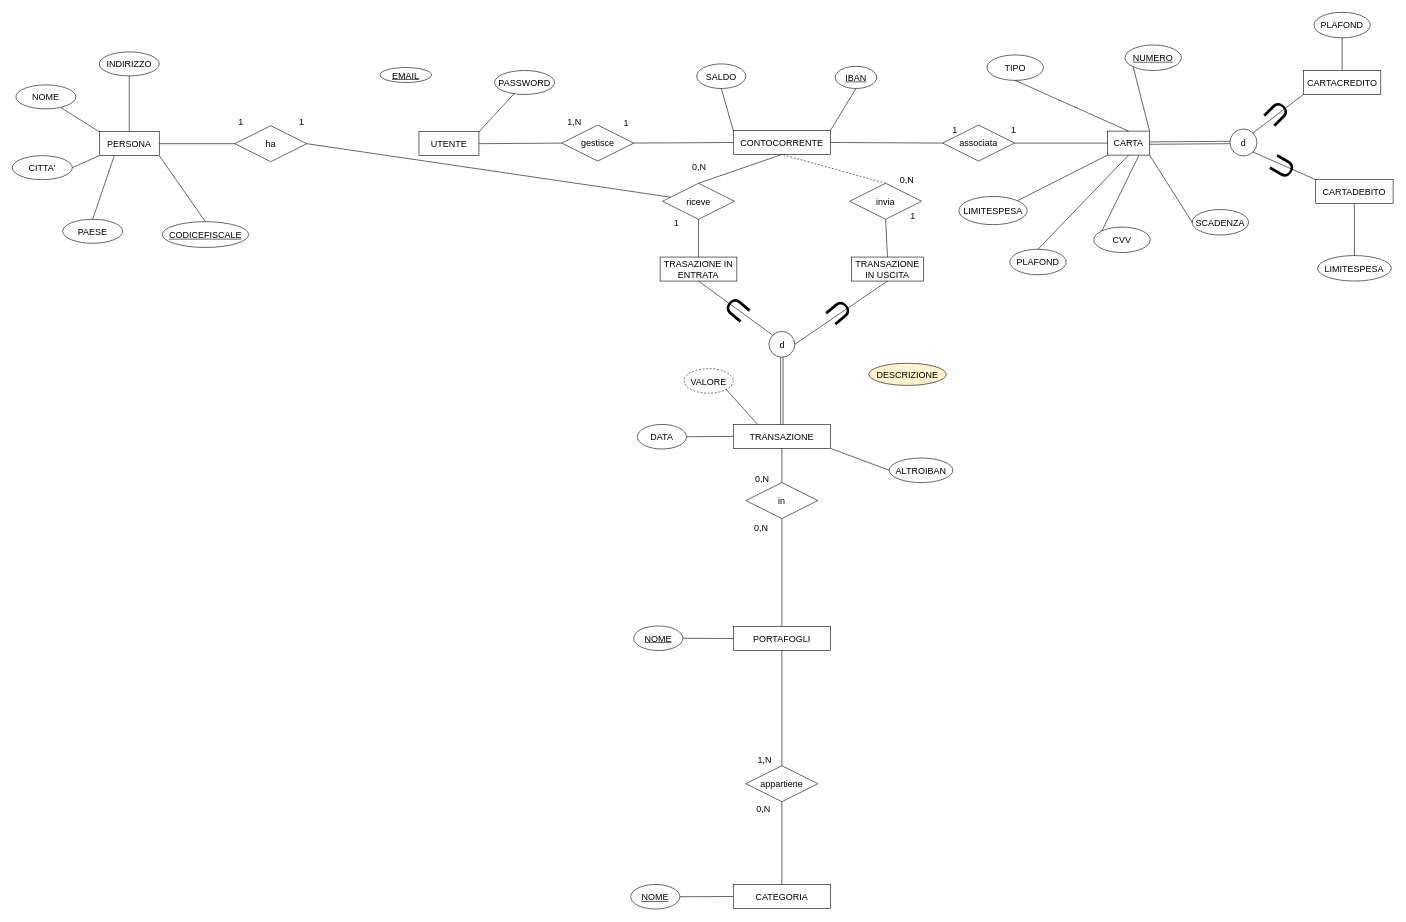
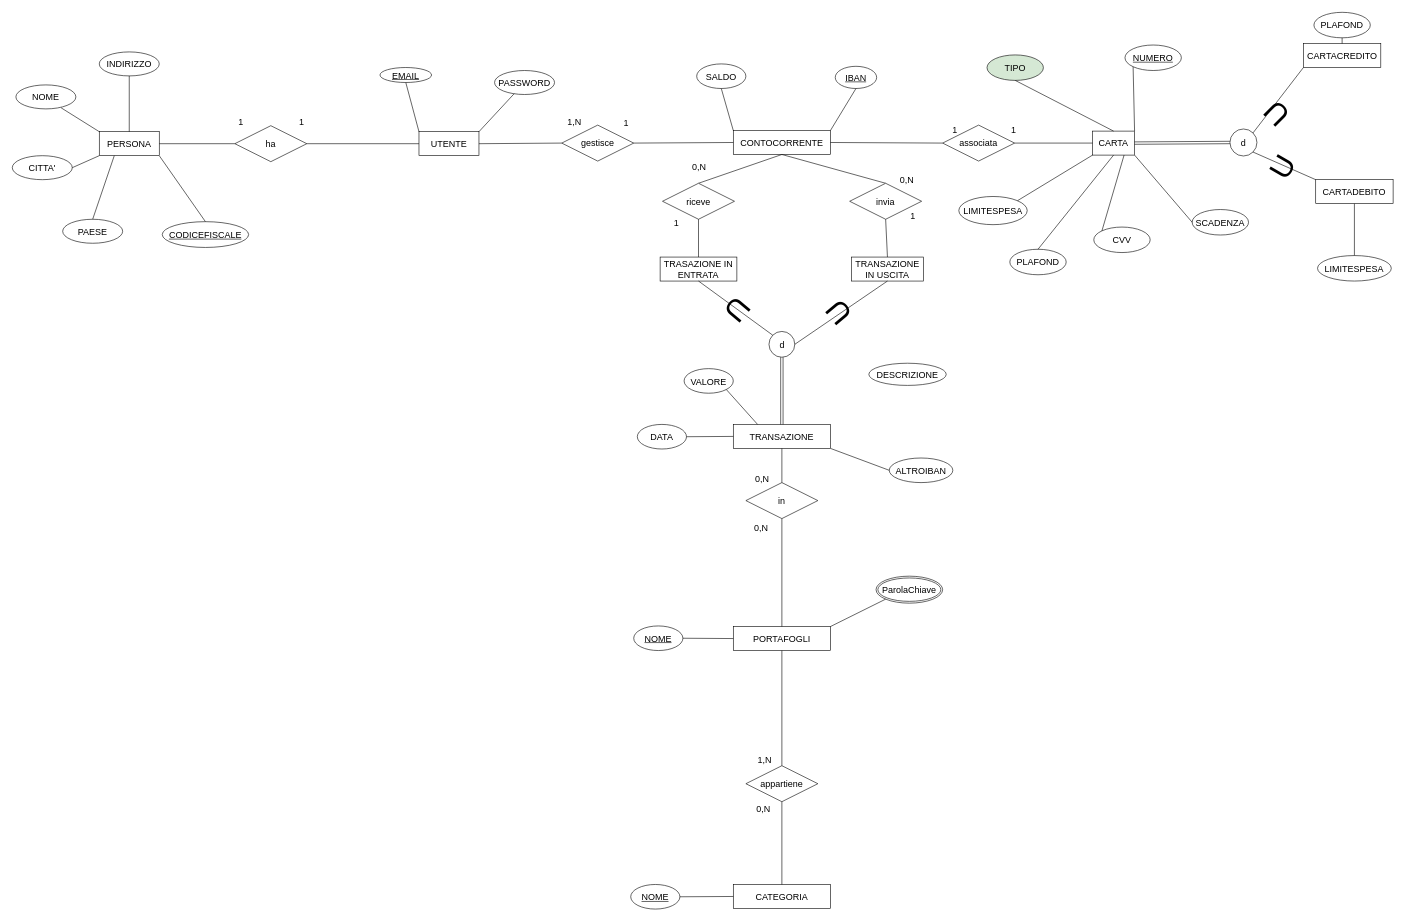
(1016, 68) -> (1016, 68)
(1343, 83) -> (1343, 56)
none -> (413, 107)
(1129, 143) -> (1114, 143)
(834, 169) -> (834, 169)
(488, 170) -> (363, 144)
(908, 374) -> (908, 374)
(709, 381) -> (709, 381)
none -> (910, 590)
none -> (858, 613)
